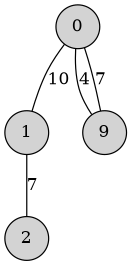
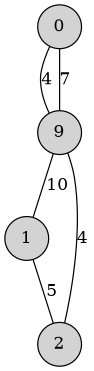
(45, 76) -> (43, 186)
(33, 186) -> (52, 291)
none -> (77, 238)
